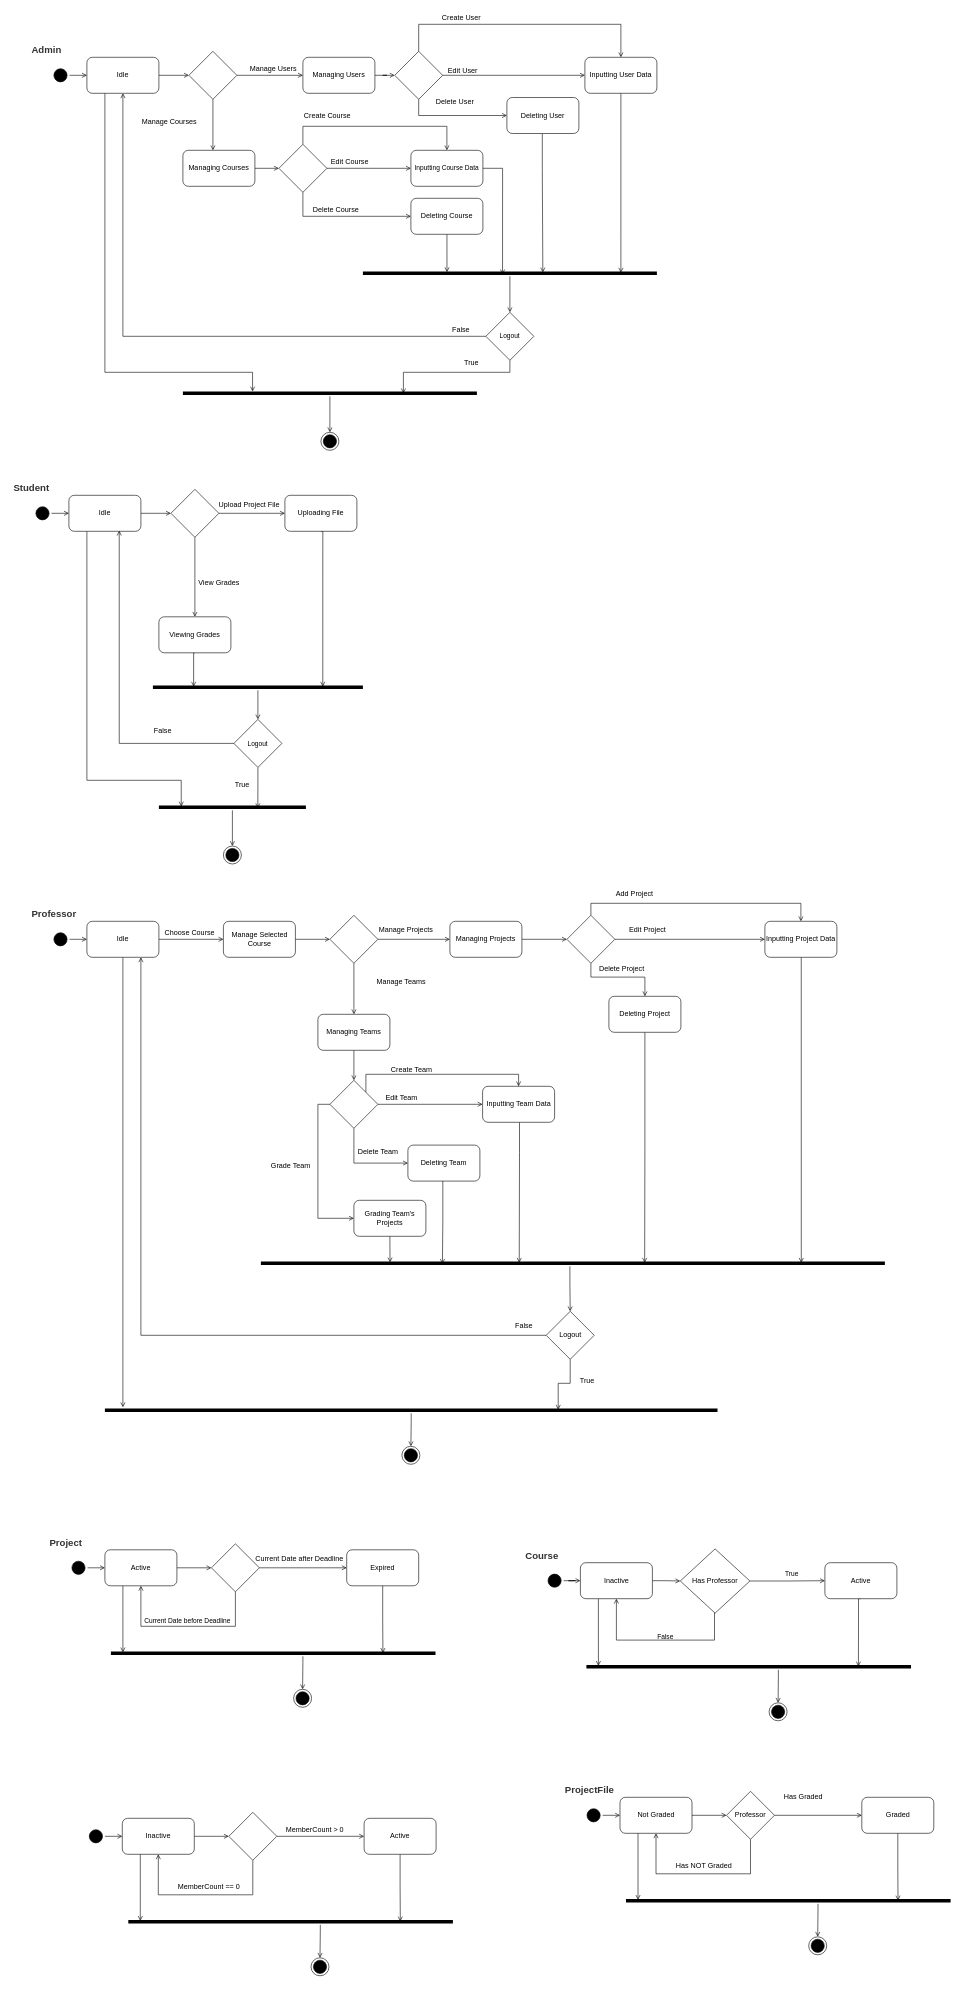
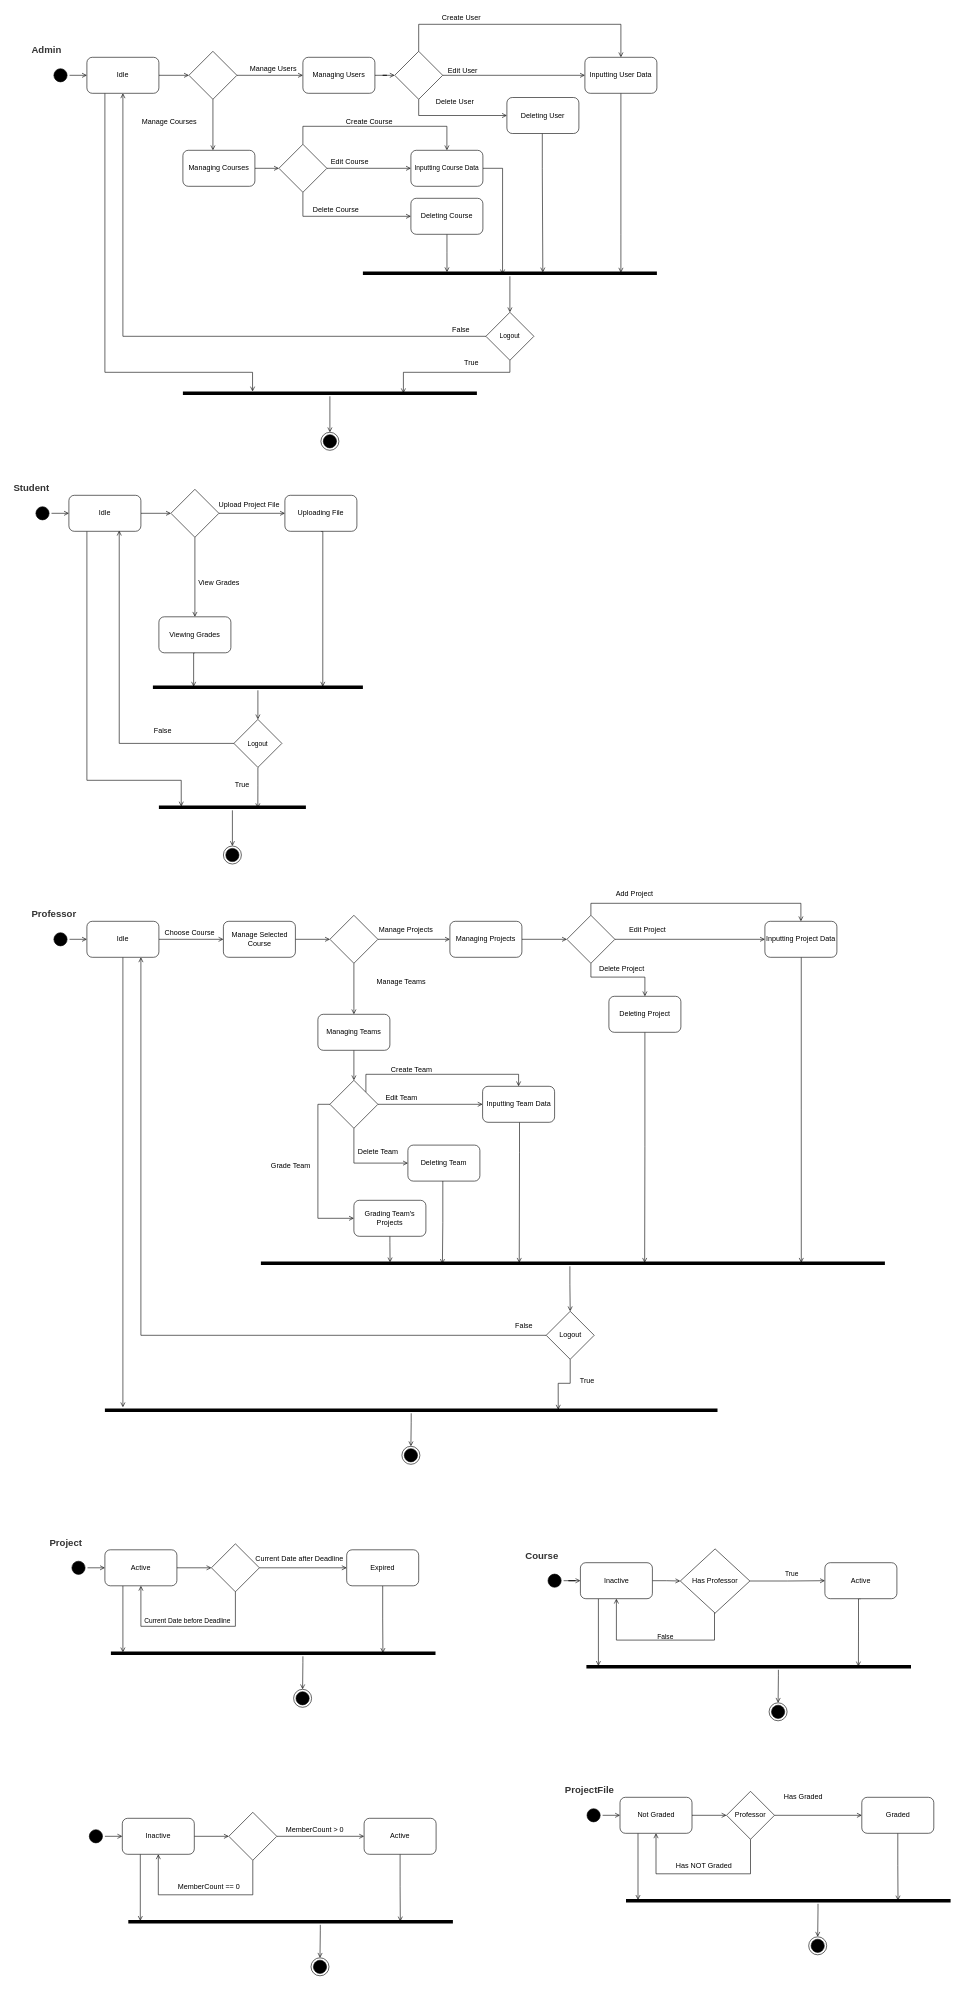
(330, 116) -> (372, 122)
